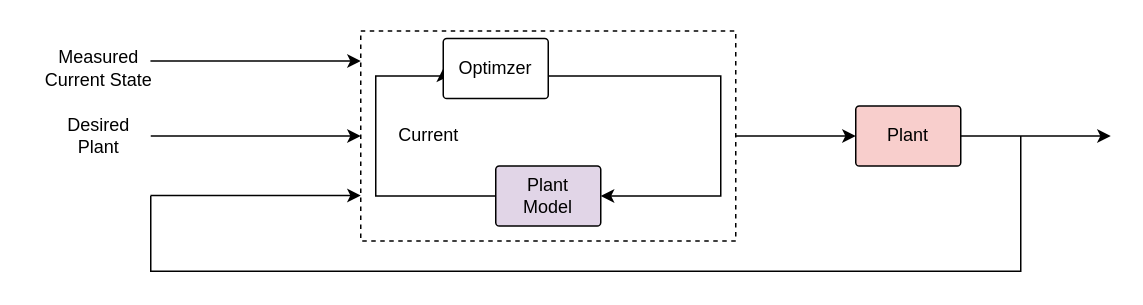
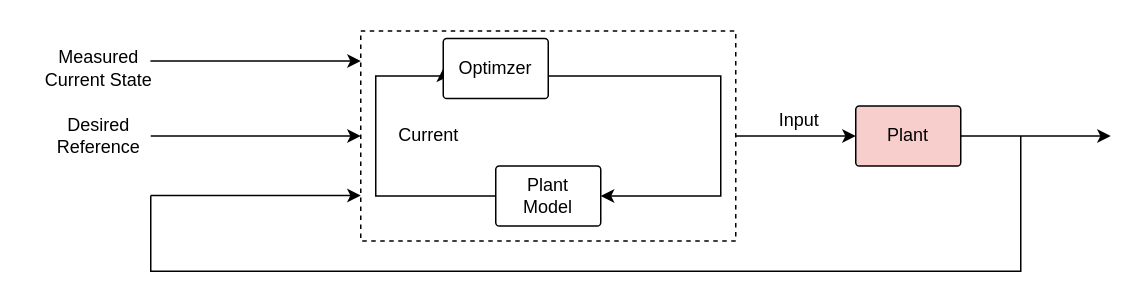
none -> (799, 121)
(99, 136) -> (99, 136)
(548, 196) -> (548, 196)
